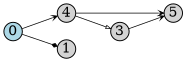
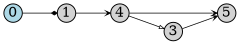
(37, 23) -> (91, 13)
